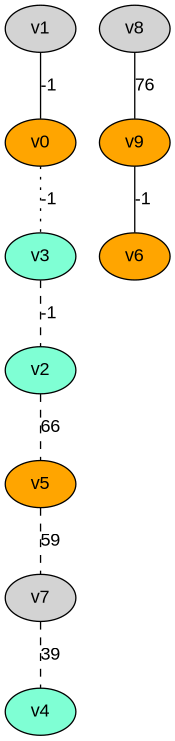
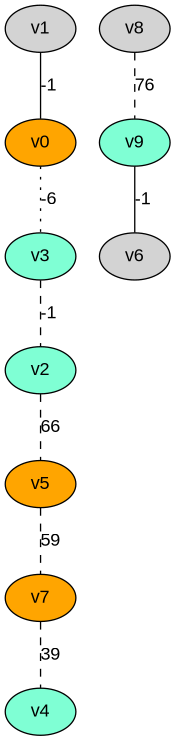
(135, 86) -> (135, 86)
(135, 143) -> (135, 143)
(49, 200) -> (49, 200)
(135, 256) -> (135, 256)
(41, 598) -> (41, 598)
